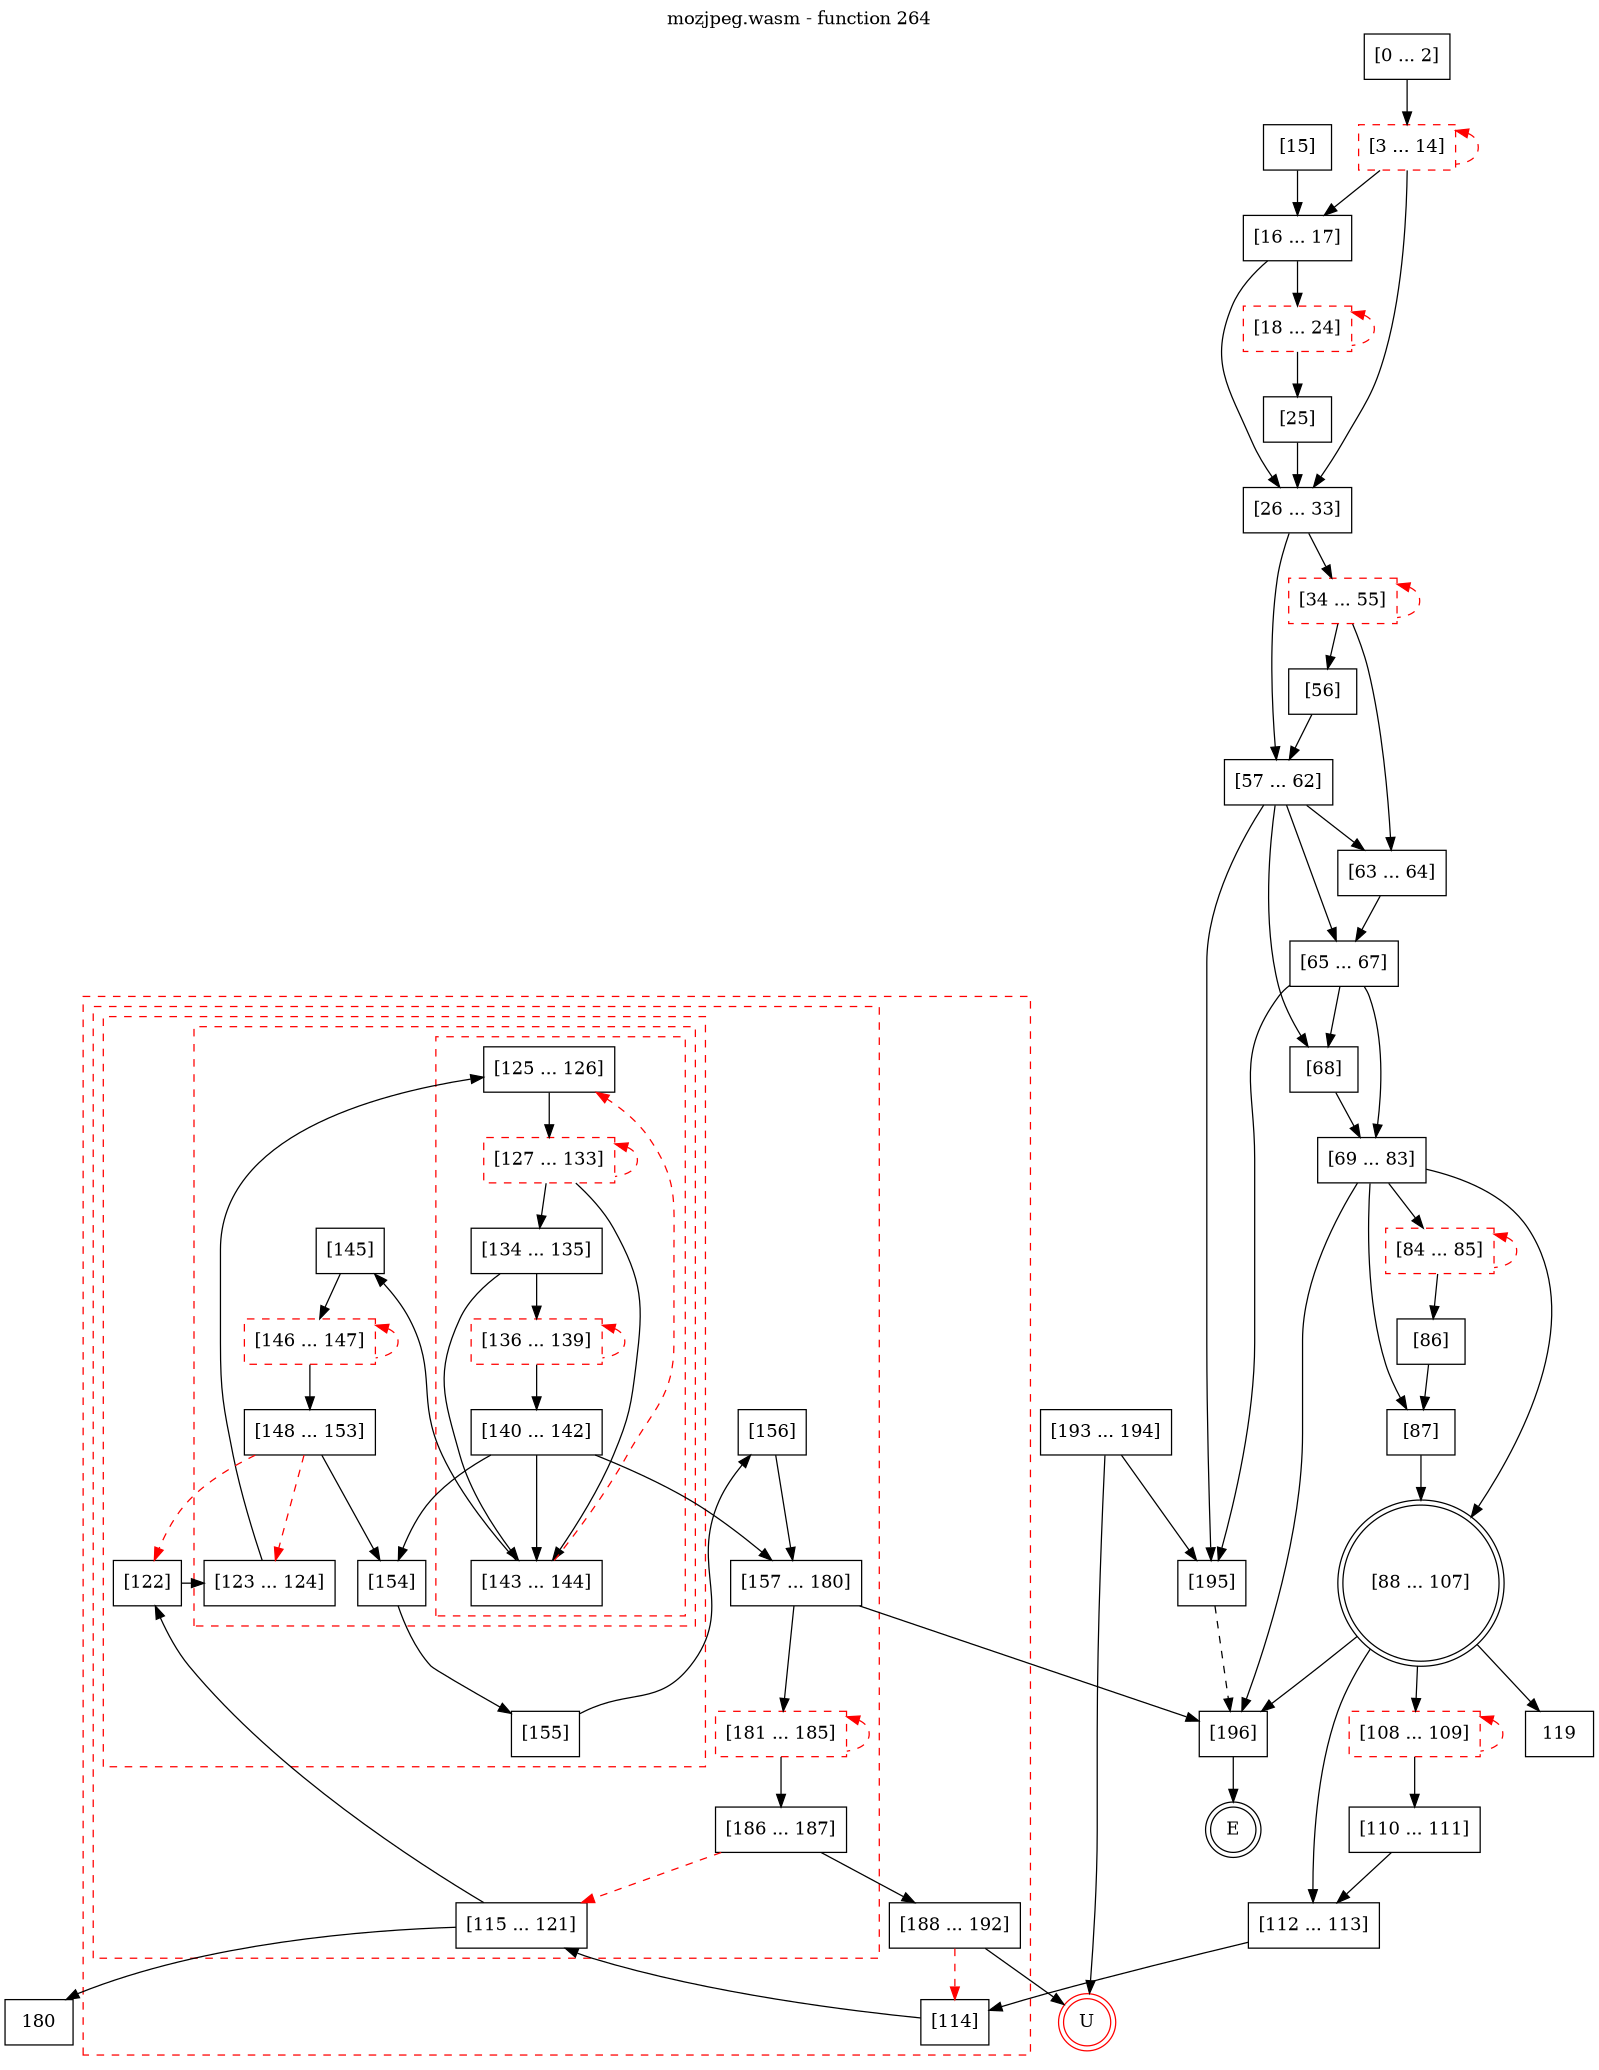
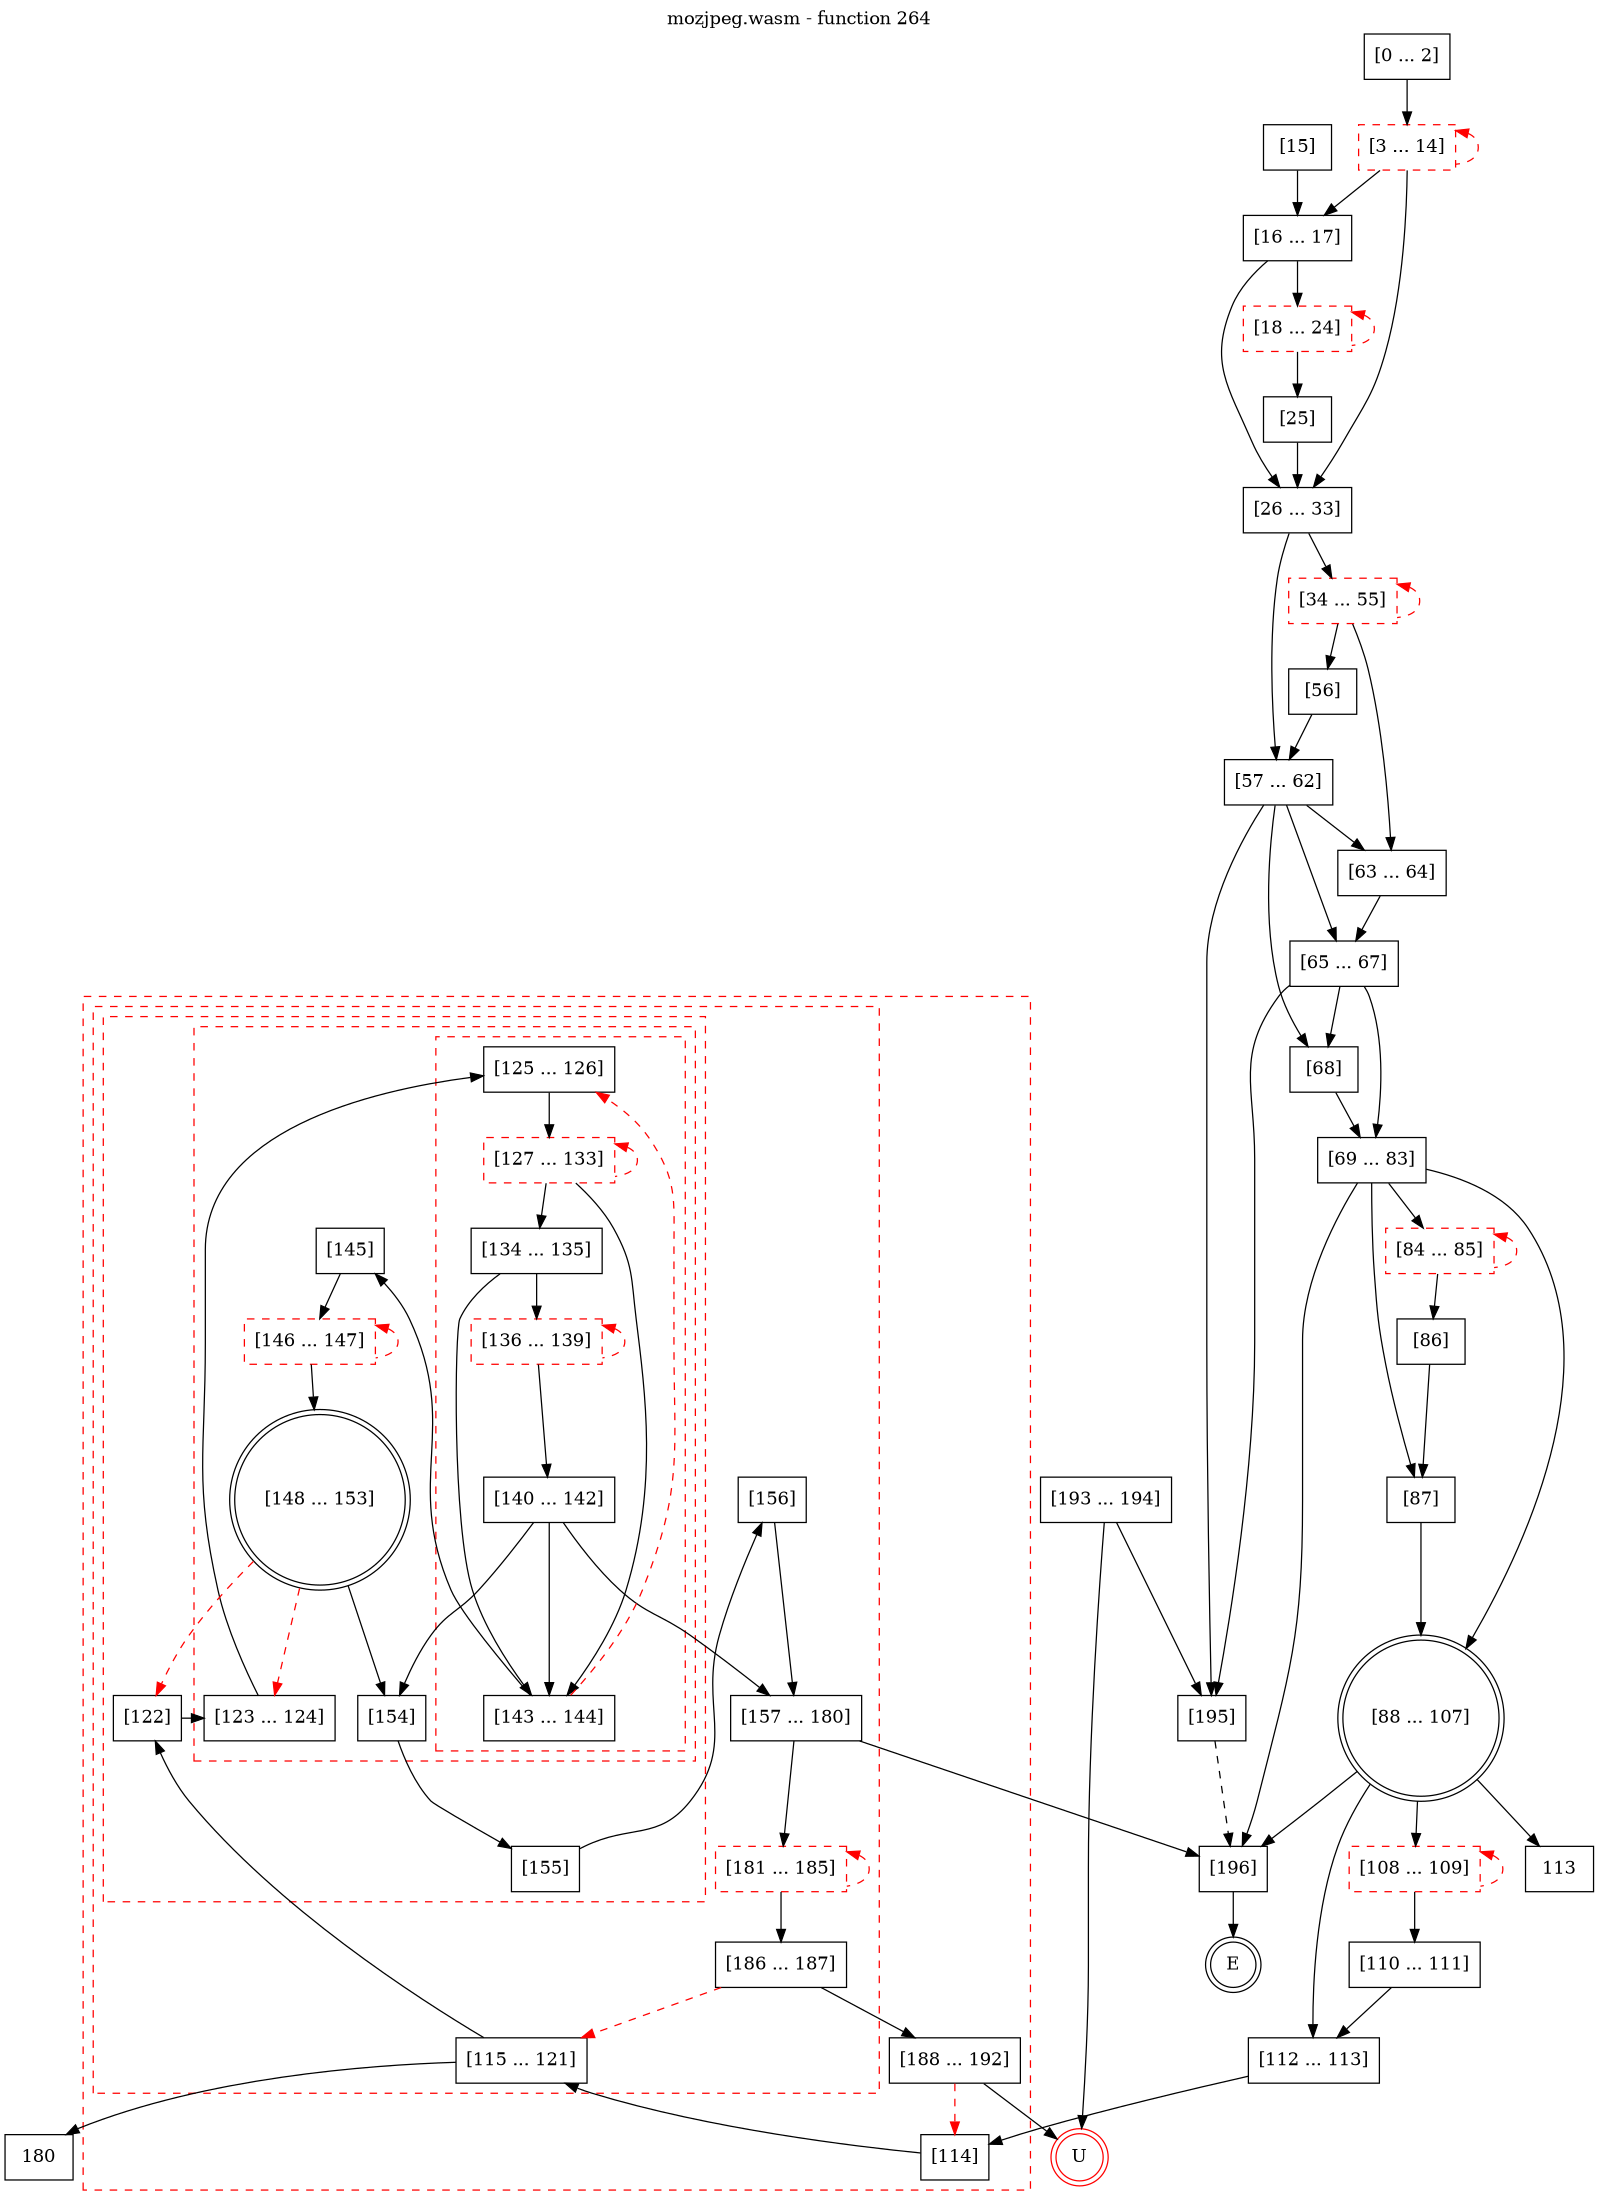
(310, 1432) -> (320, 1500)
(1560, 1734) -> (1560, 1869)
